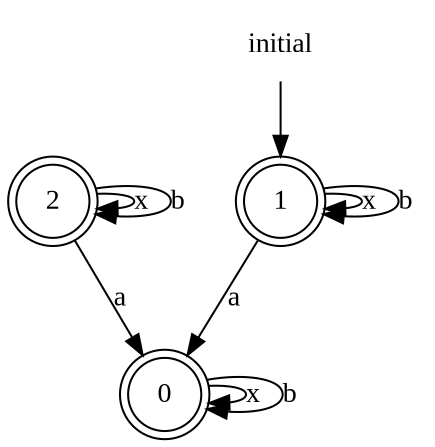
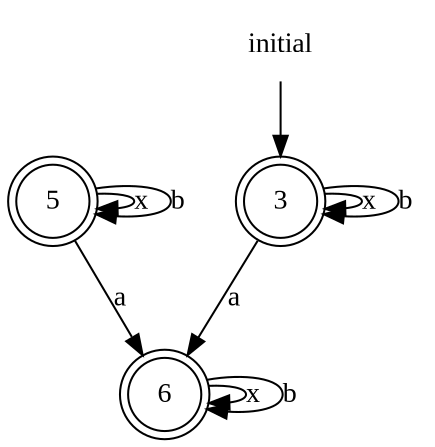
(53, 201) -> (53, 201)
(281, 201) -> (281, 201)
(165, 394) -> (165, 394)
